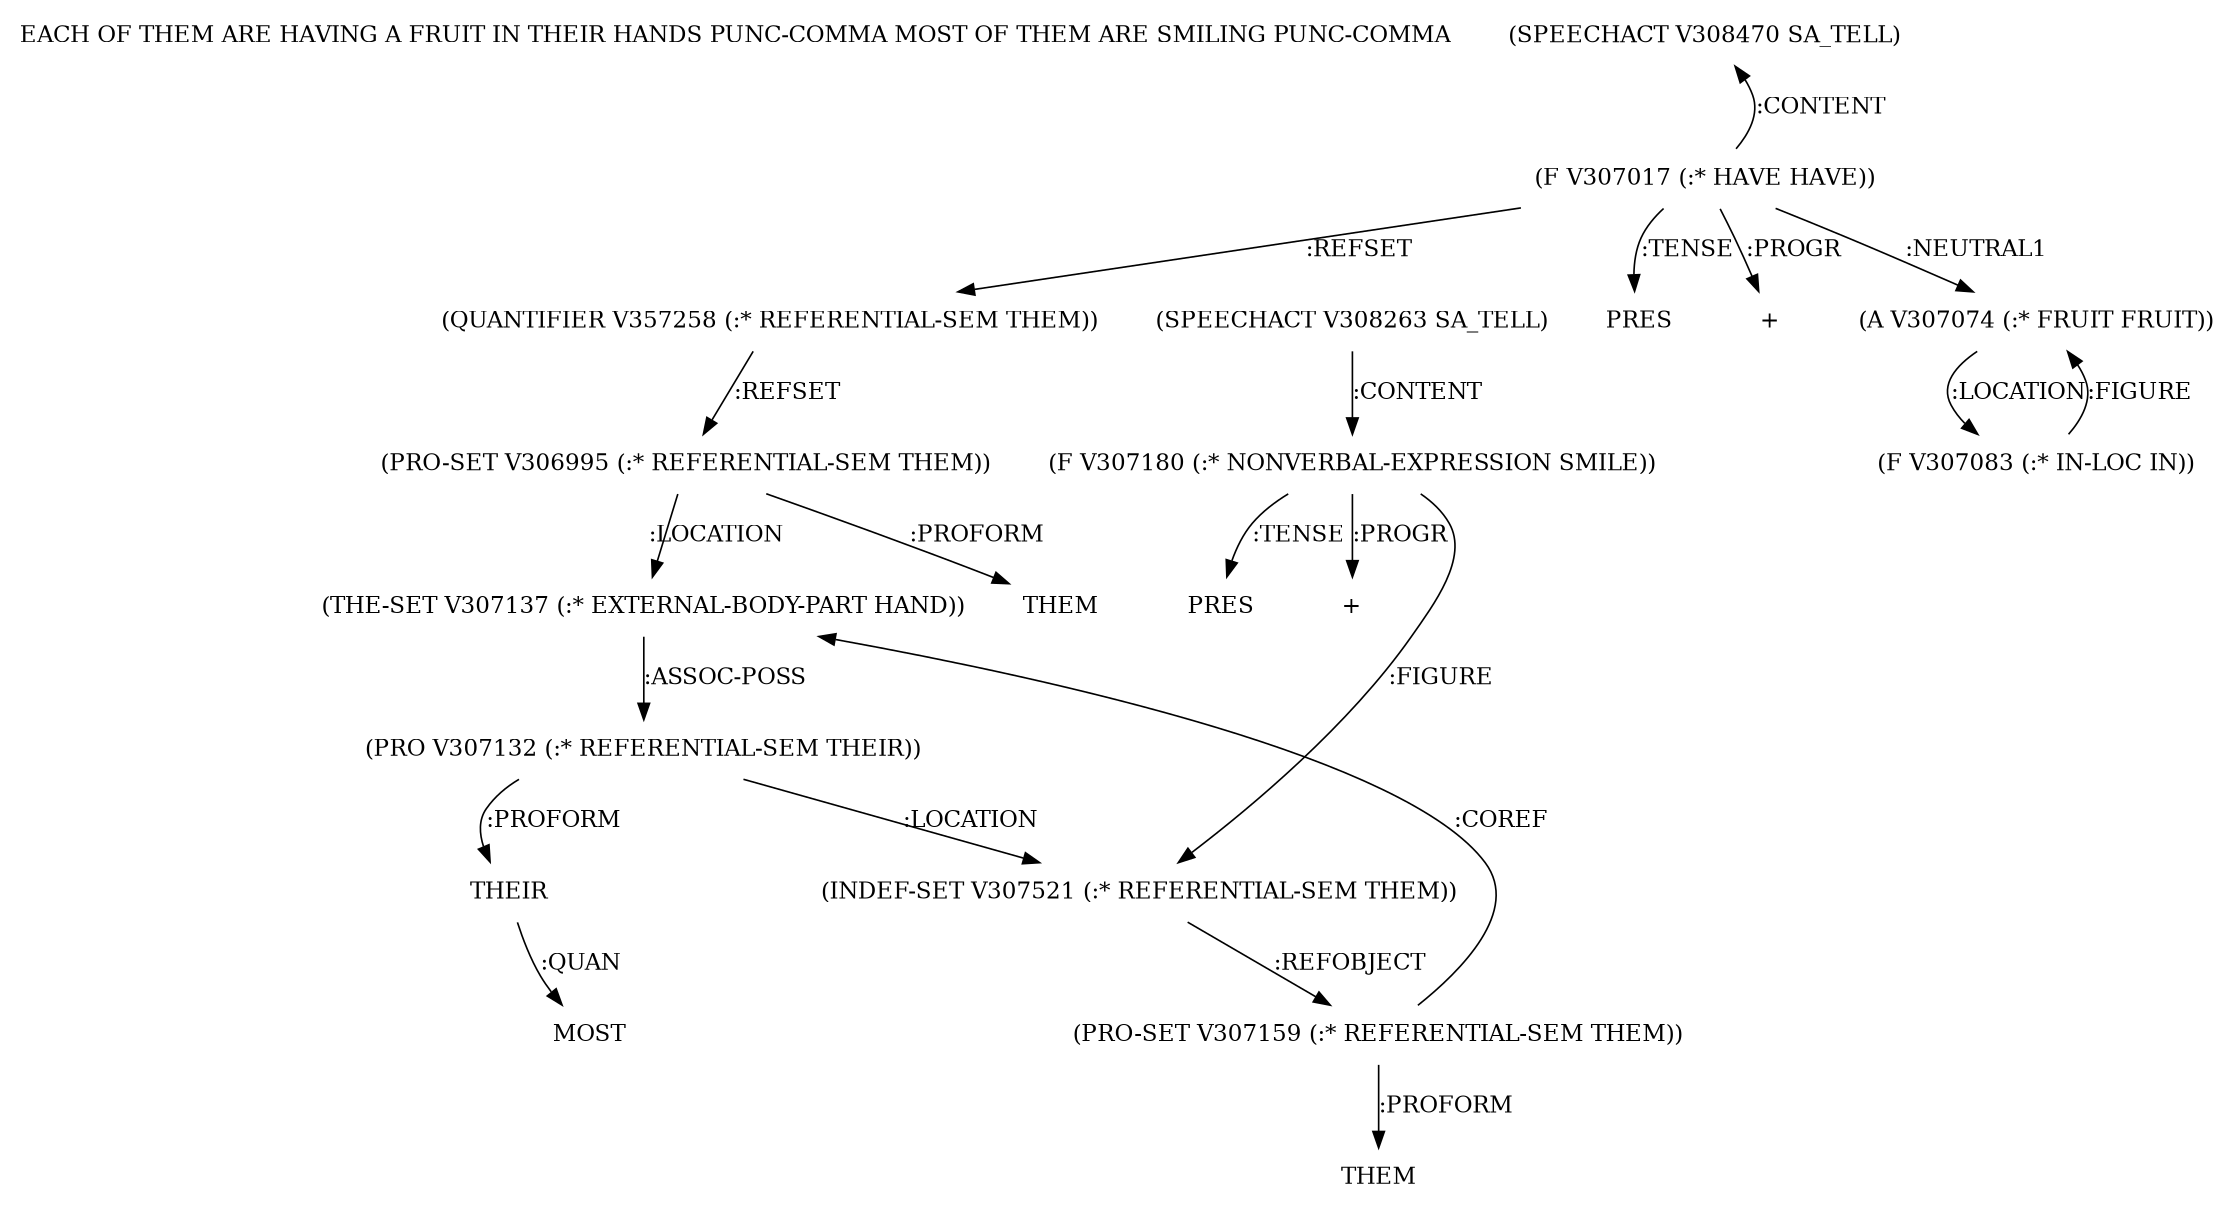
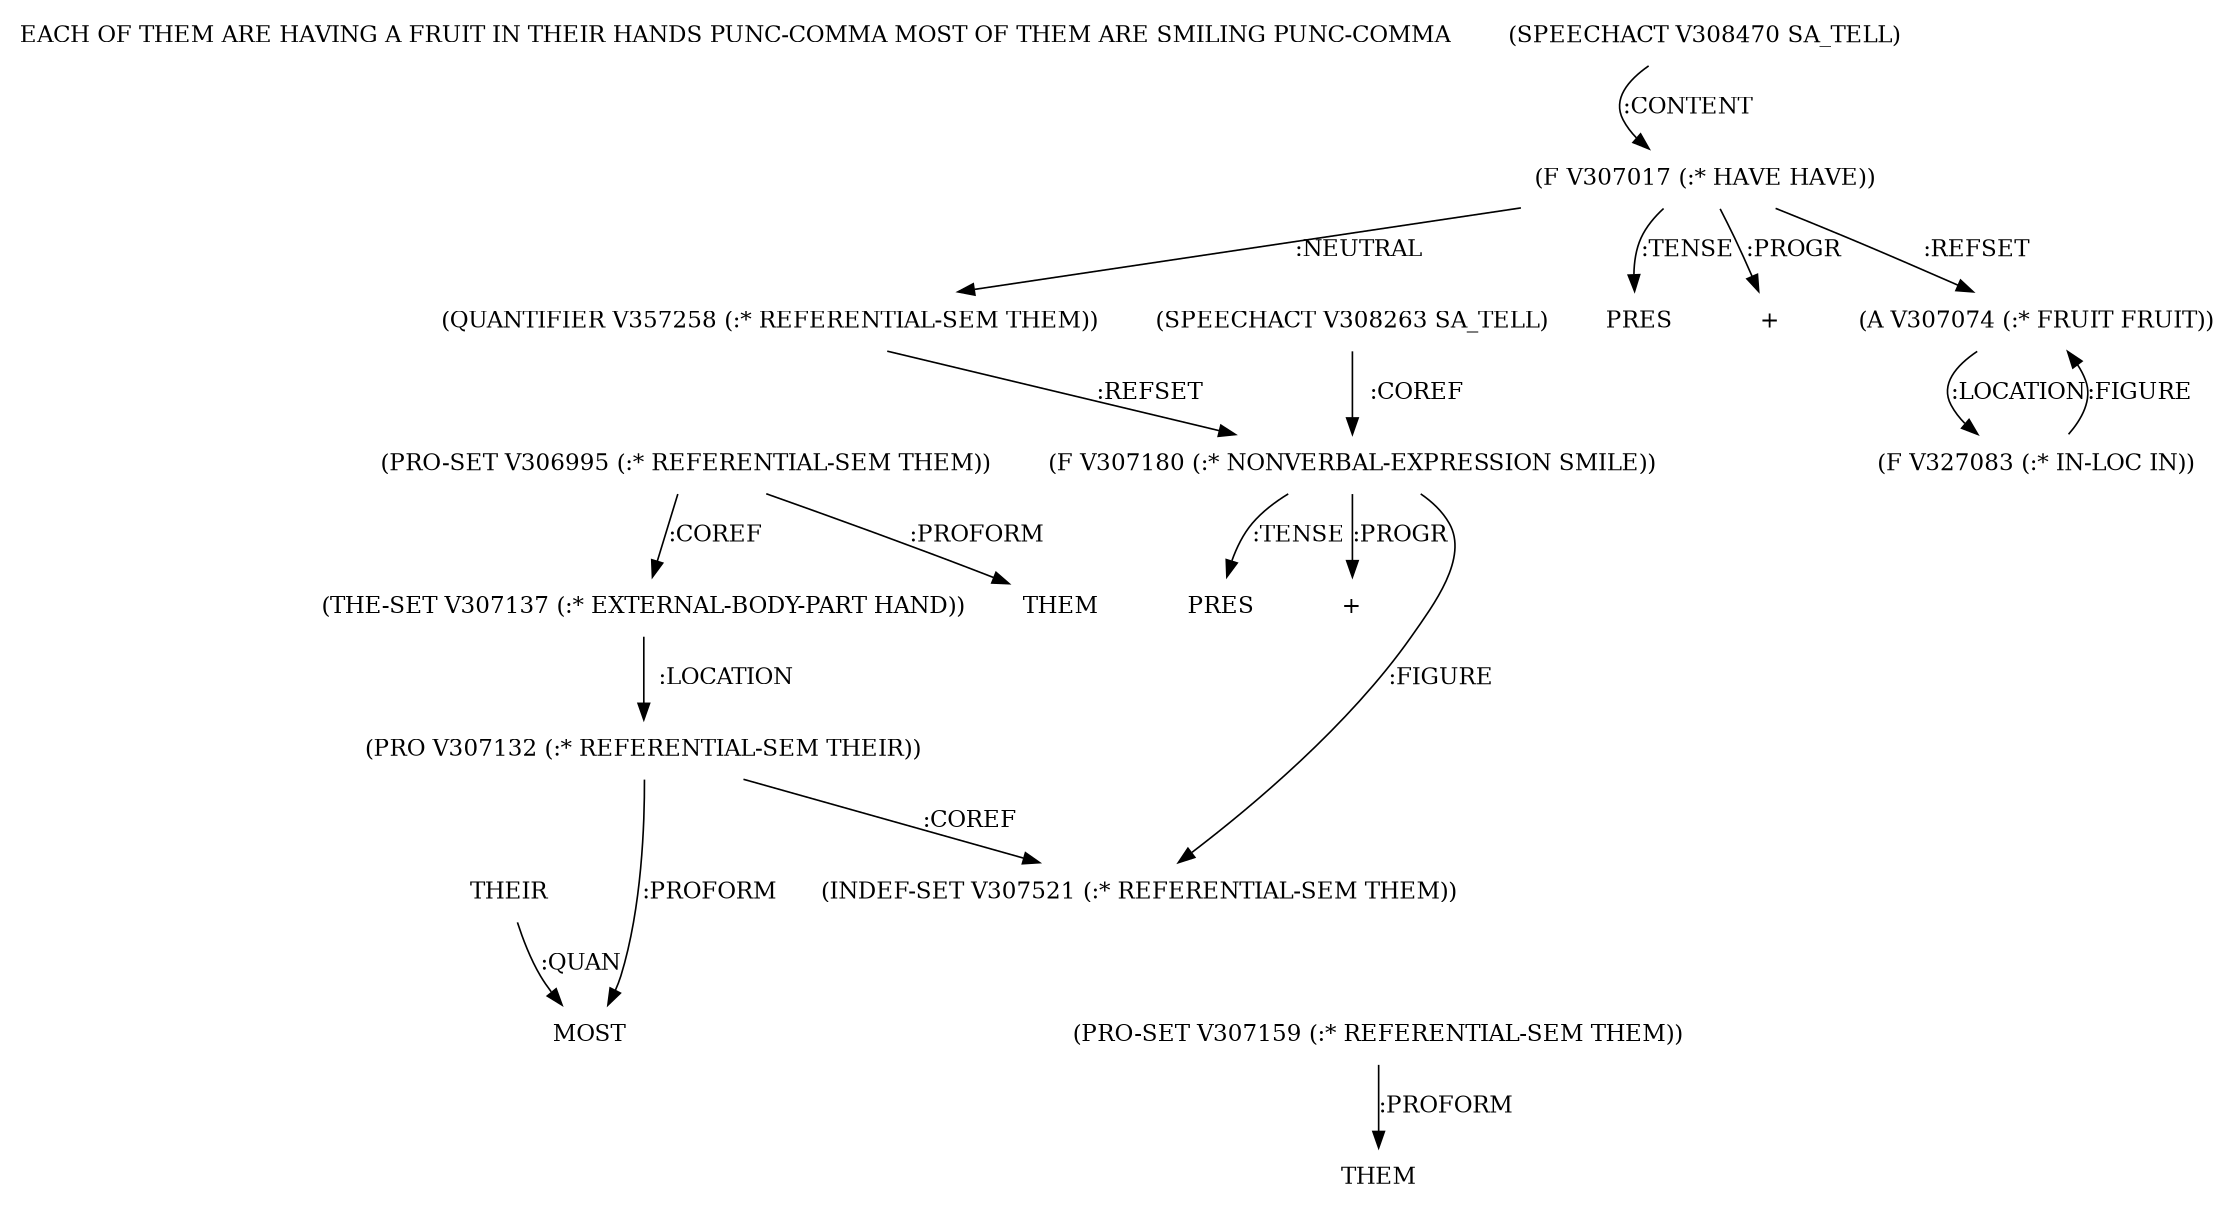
(1754, 116) -> (1621, 99)
(1359, 250) -> (1359, 250)
(1977, 250) -> (1977, 250)
(733, 386) -> (1053, 391)
(1417, 393) -> (1417, 393)
(2036, 464) -> (2036, 464)
(716, 536) -> (716, 536)
(726, 678) -> (726, 678)
(1258, 741) -> none
(488, 807) -> (639, 886)
(970, 821) -> (970, 821)
(1252, 960) -> none
